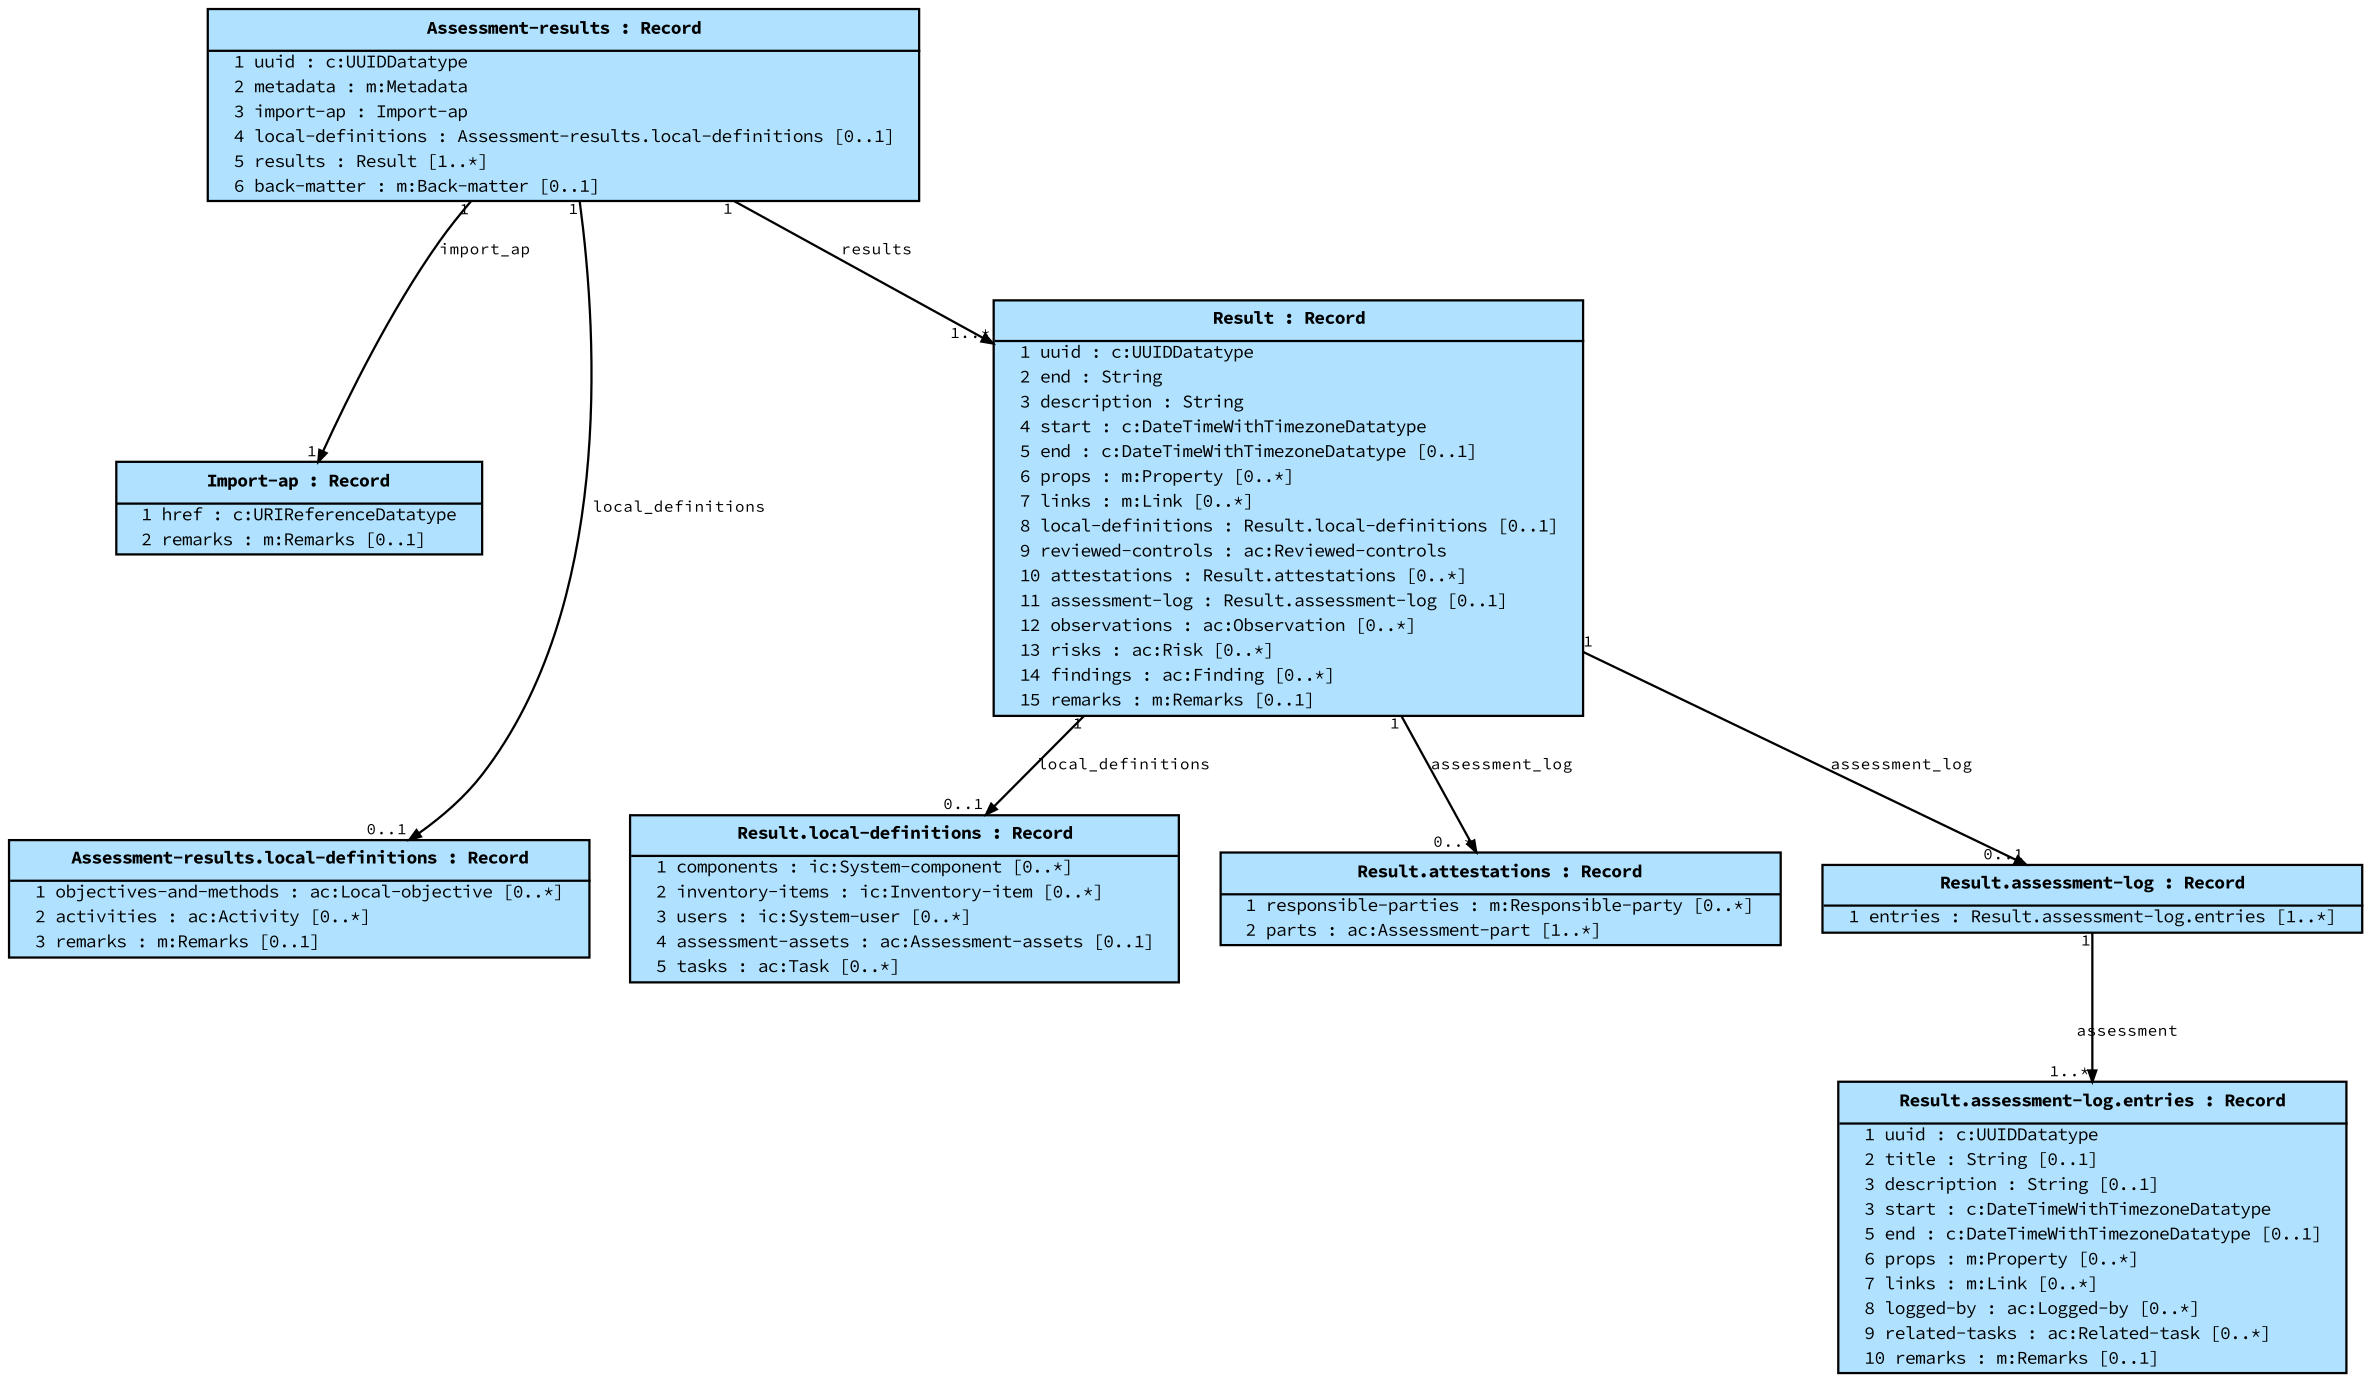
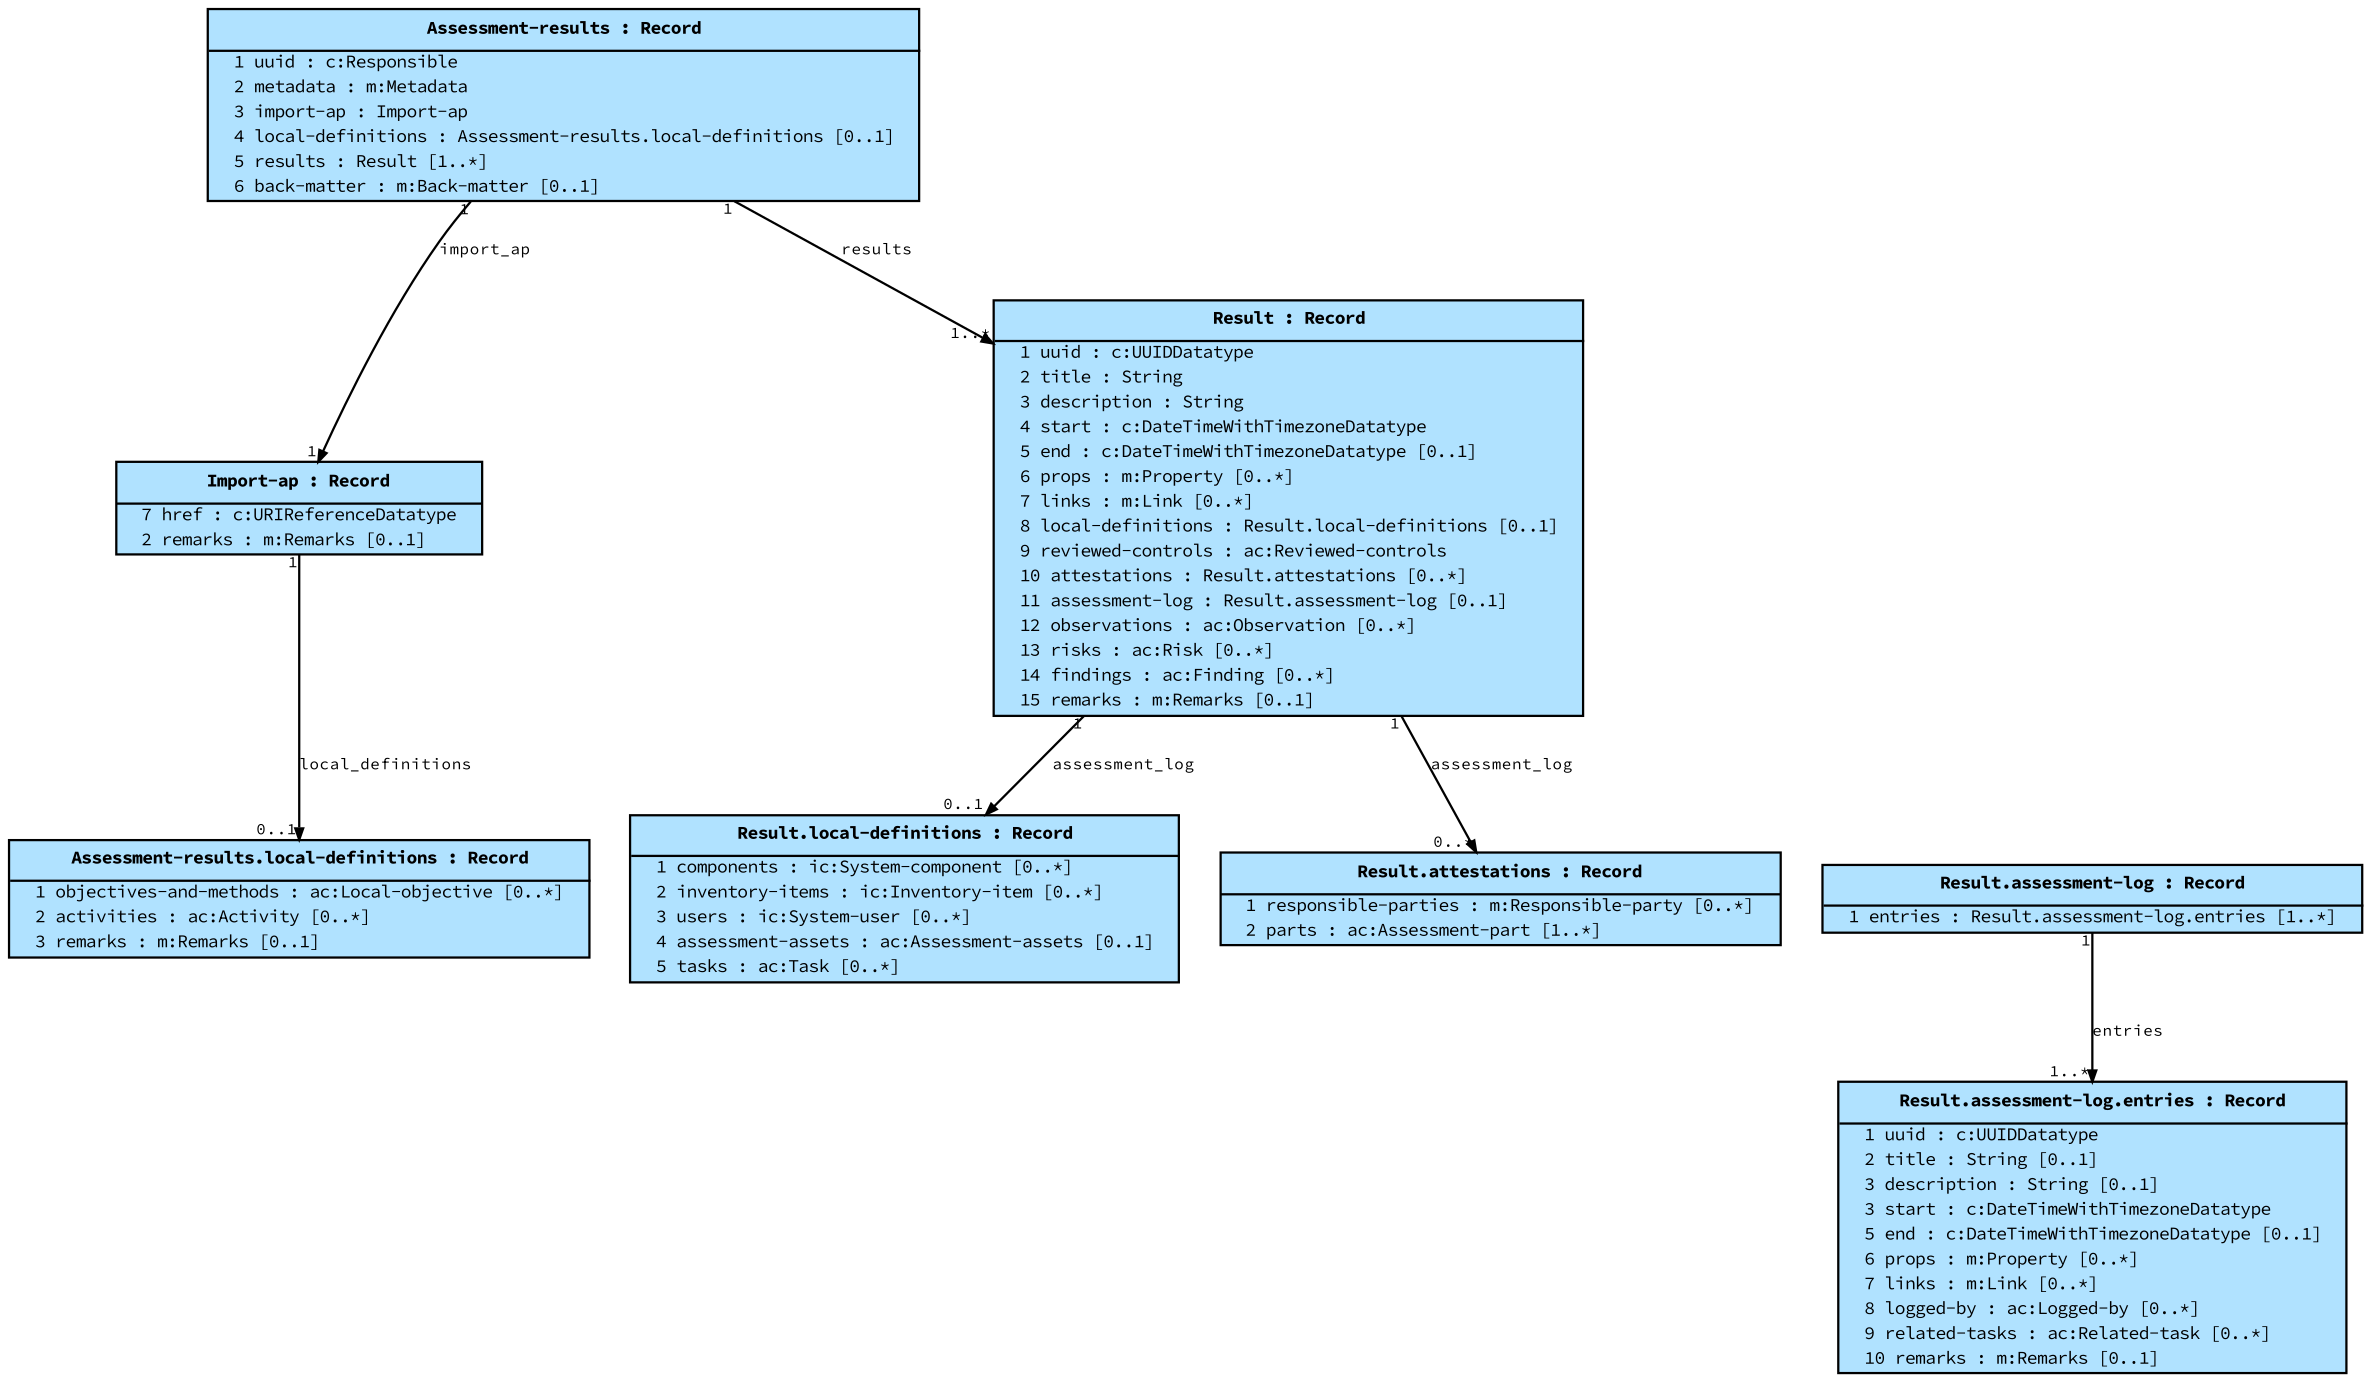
(351, 62) -> (347, 62)
(1092, 377) -> (1102, 377)
(299, 515) -> (299, 515)
(577, 541) -> (299, 691)
(1799, 756) -> none
(1125, 766) -> (1125, 766)
(2128, 1032) -> (2128, 1032)
